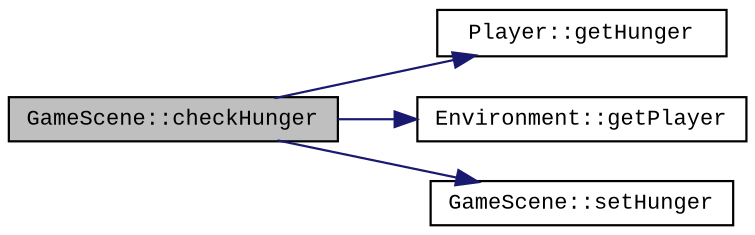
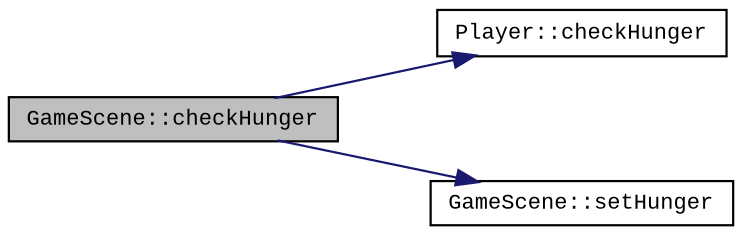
(582, 33) -> (582, 33)
(582, 119) -> none
